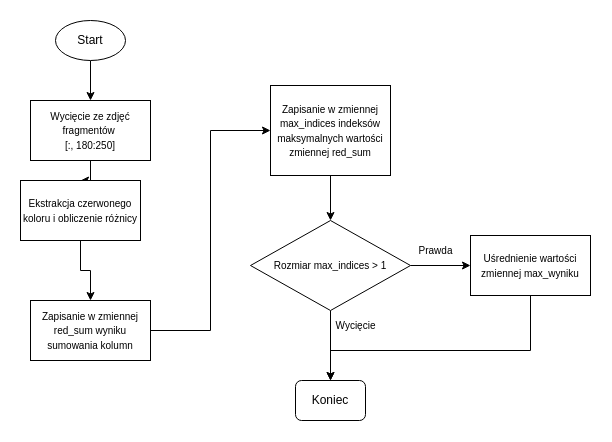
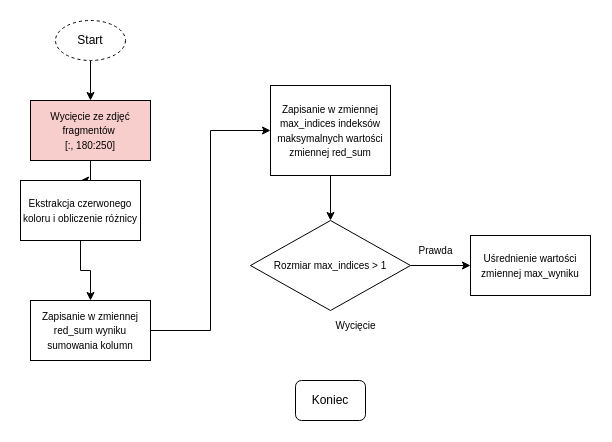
(91, 41) -> (91, 41)
(91, 131) -> (91, 131)
(331, 329) -> none
(459, 351) -> none
